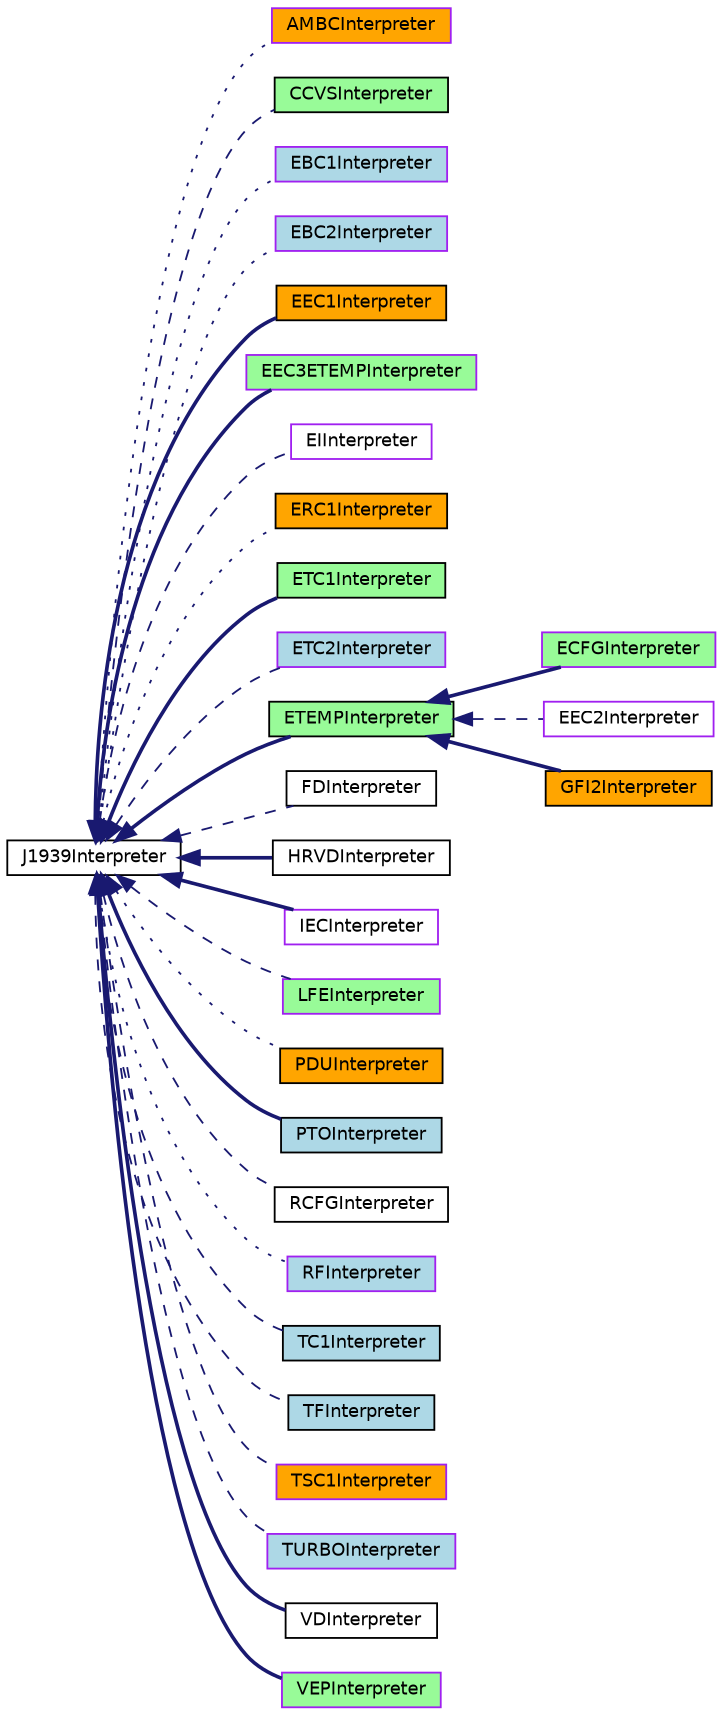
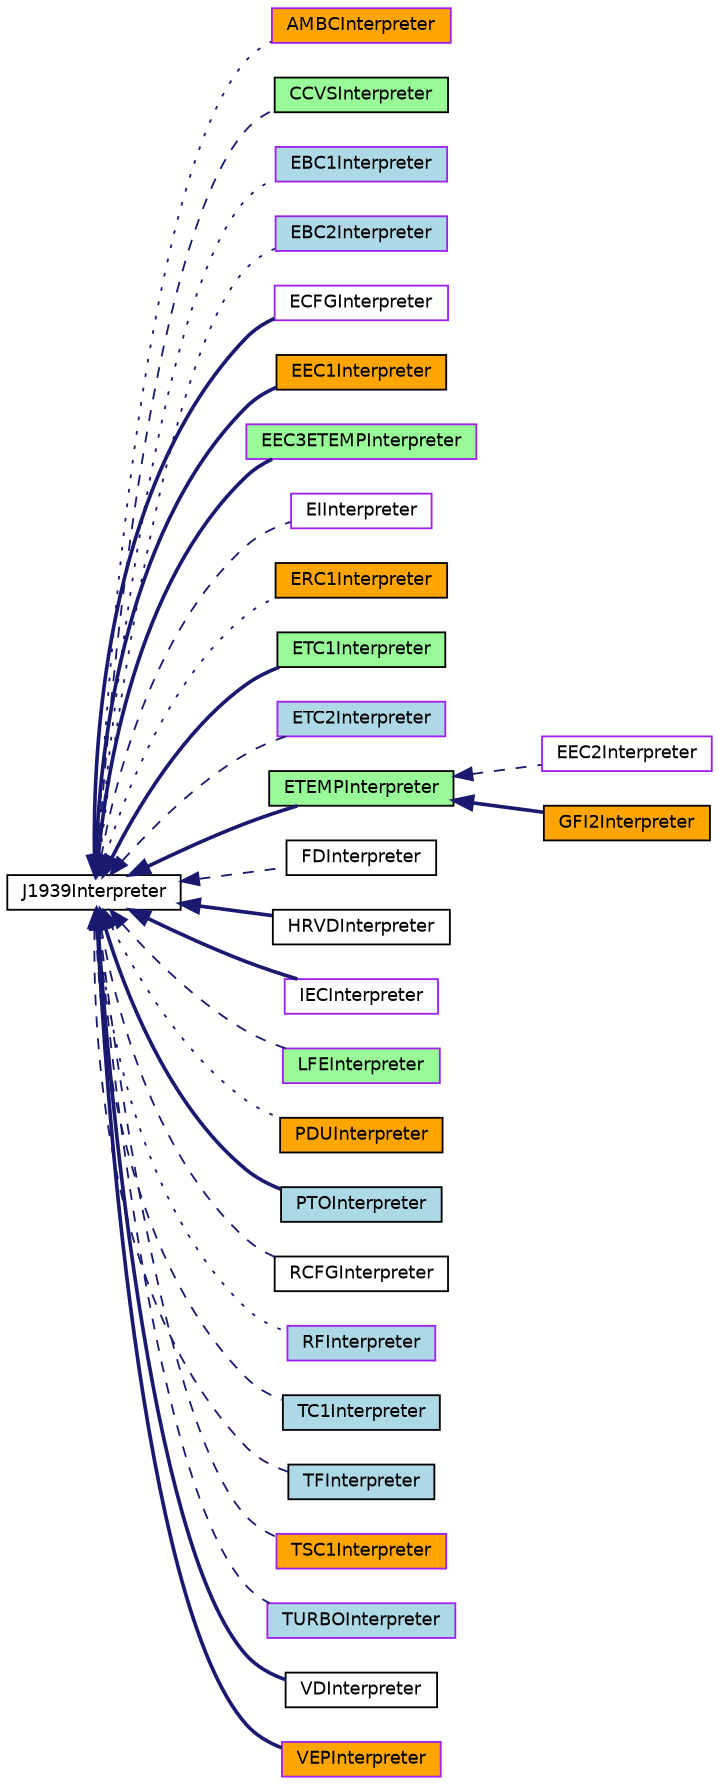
(629, 650) -> (361, 303)
(504, 682) -> (129, 566)
(361, 1690) -> (361, 1759)
